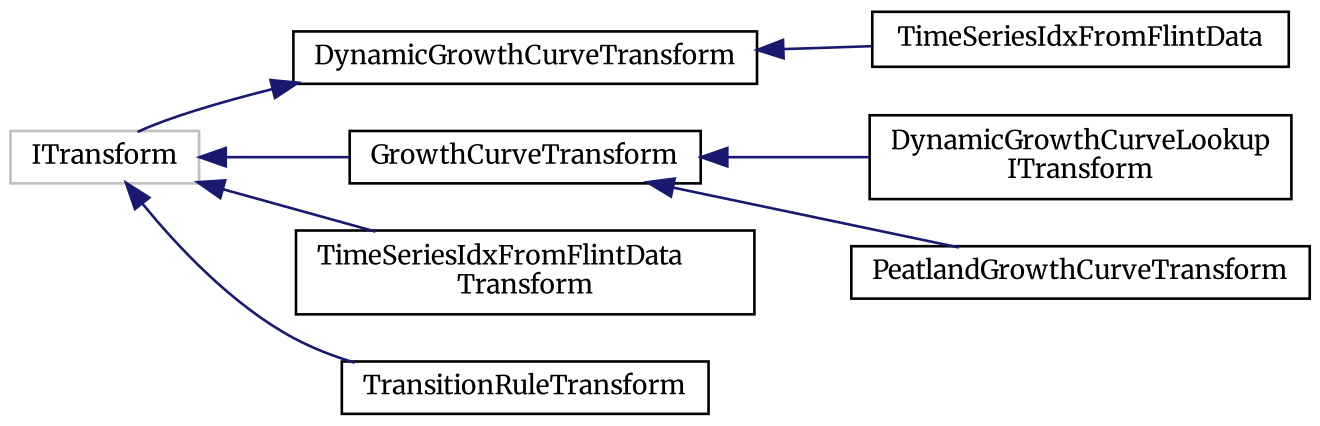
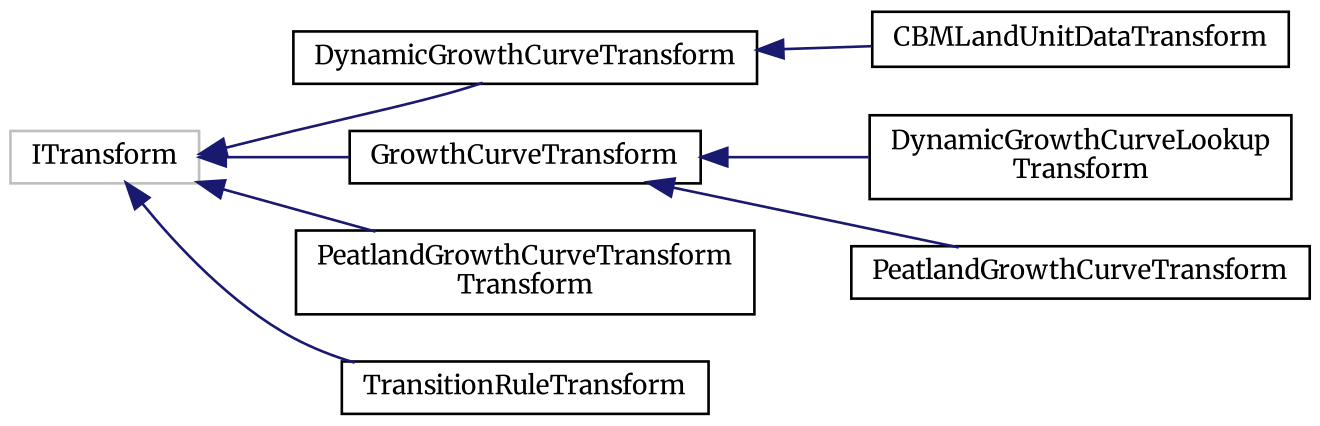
(1081, 39) -> (1081, 39)
(204, 108) -> (355, 117)
(1081, 157) -> (1081, 157)
(525, 272) -> (525, 272)
